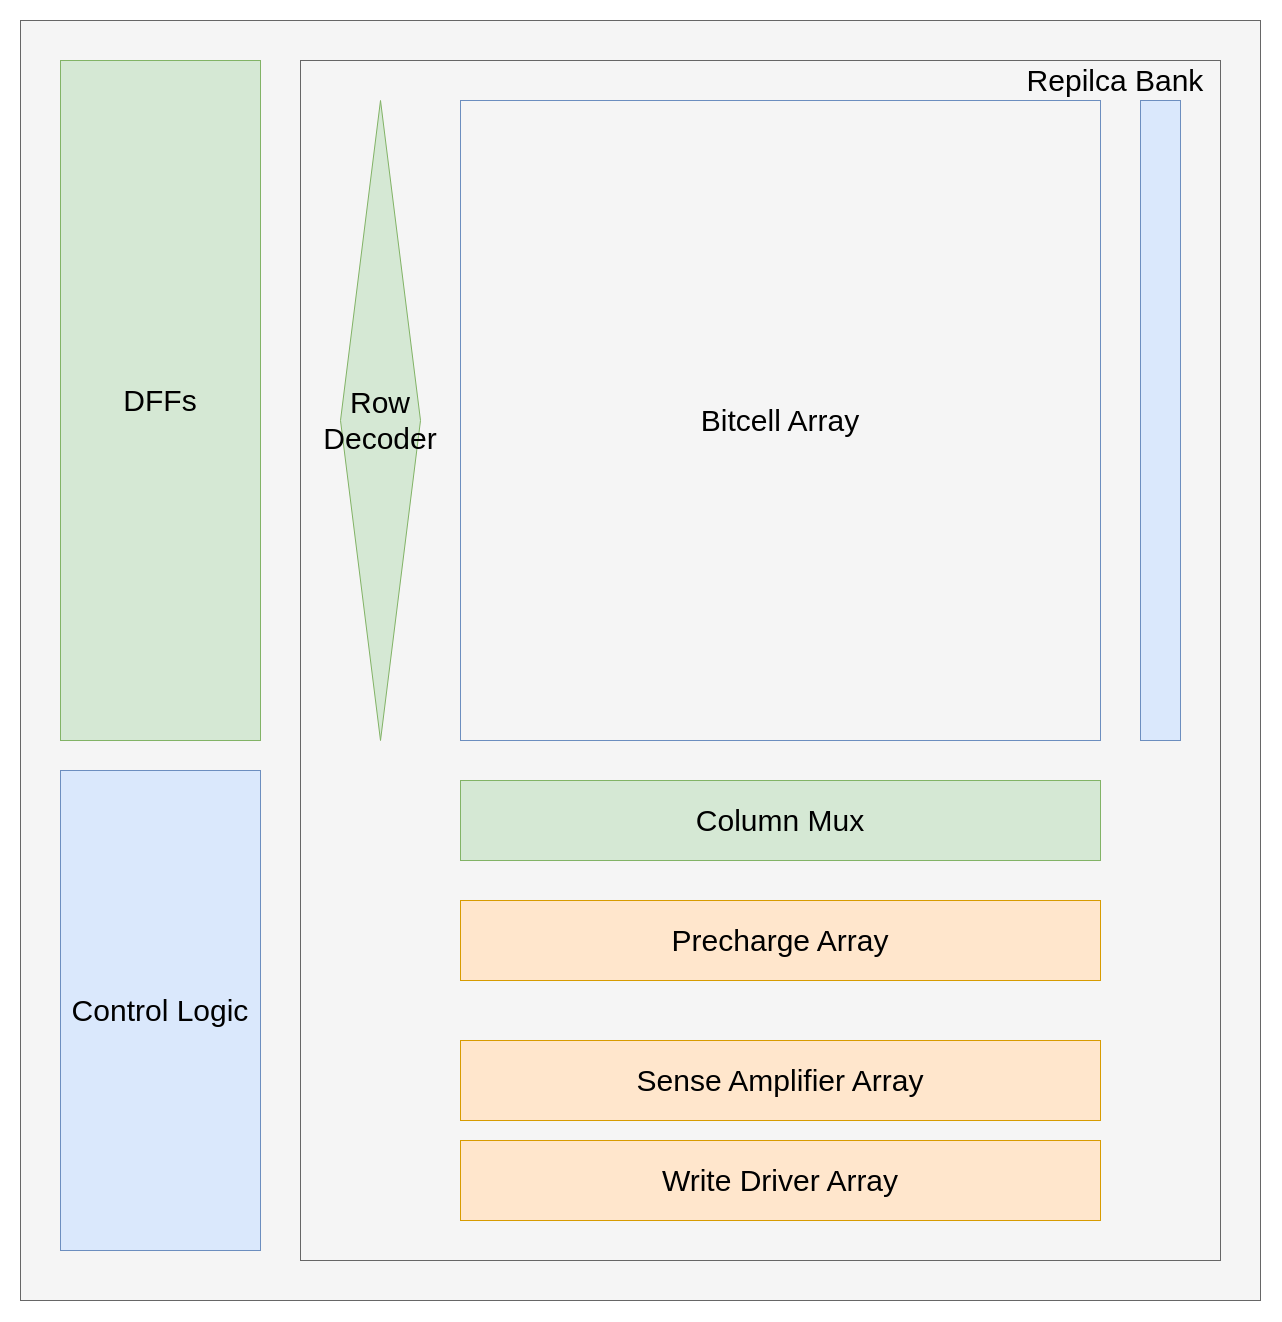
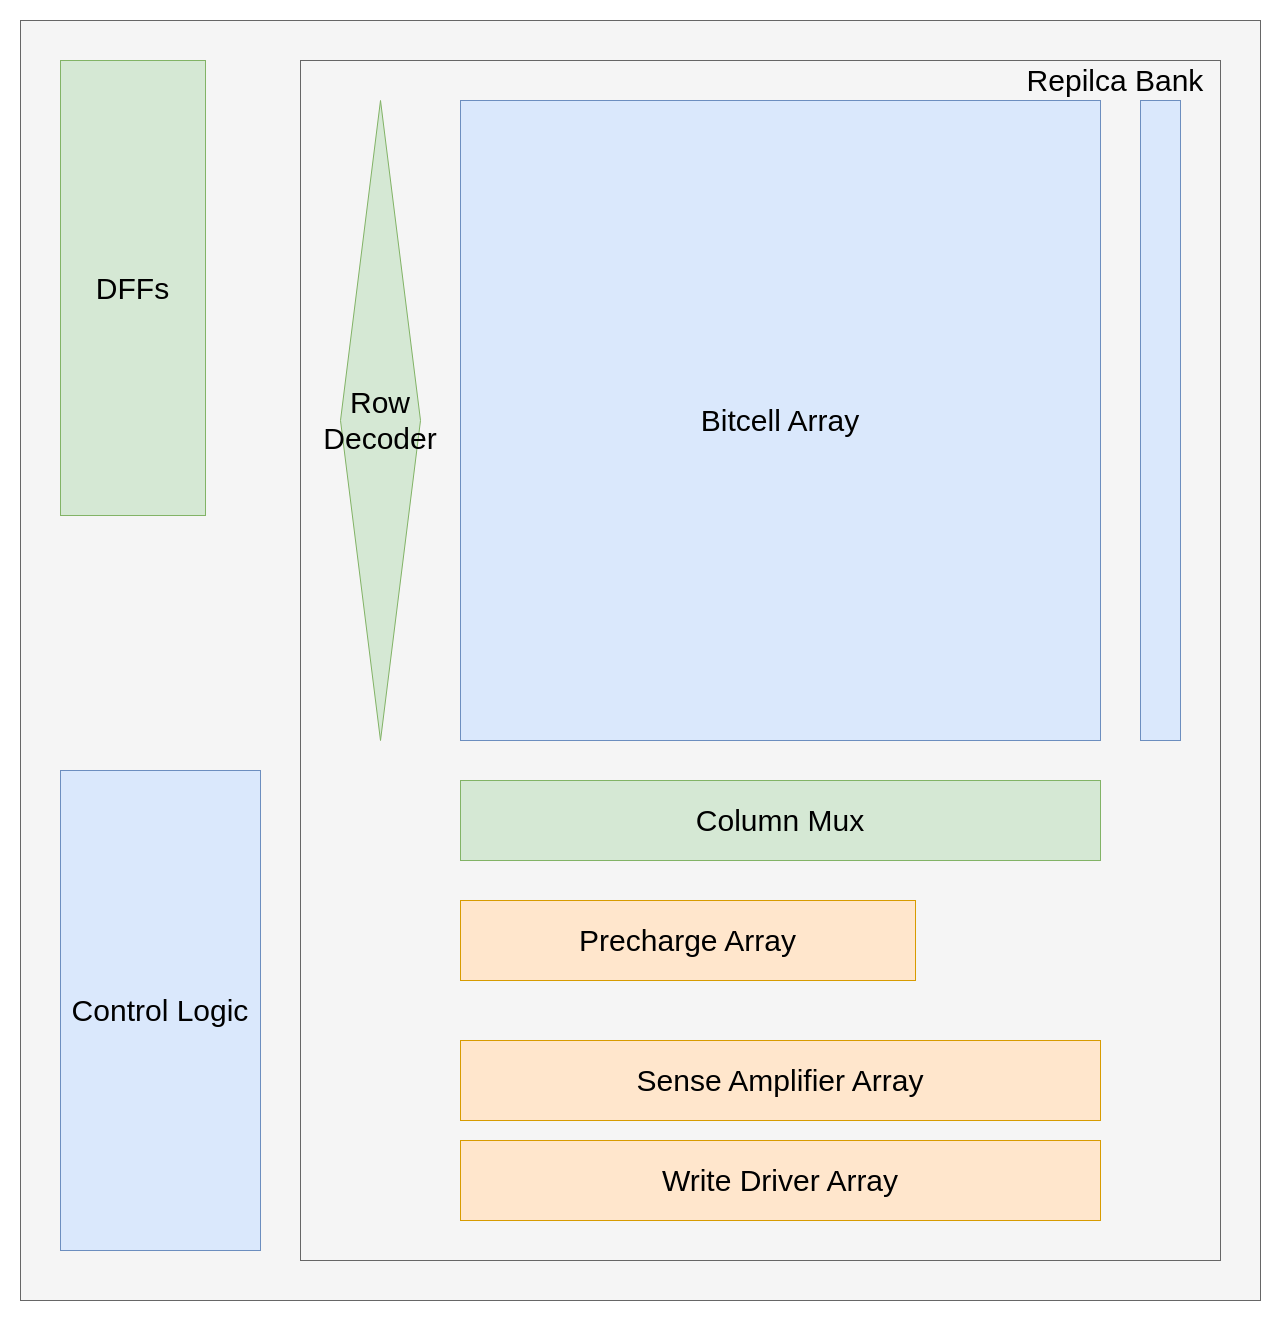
(161, 401) -> (133, 288)
(781, 421) -> (781, 421)
(781, 941) -> (688, 941)
